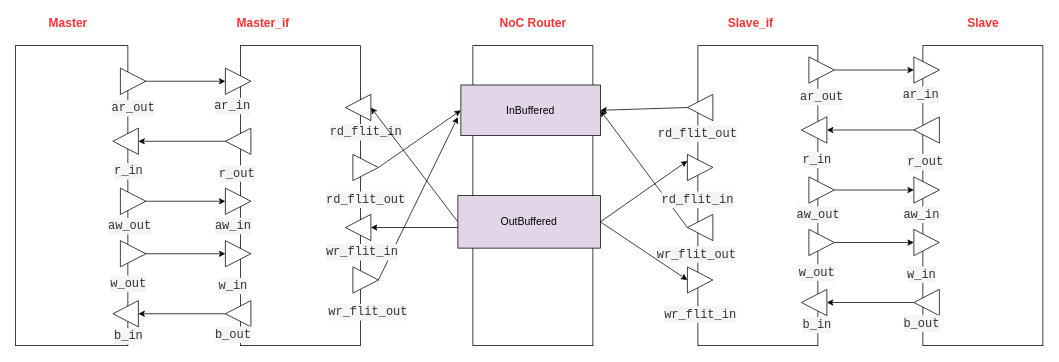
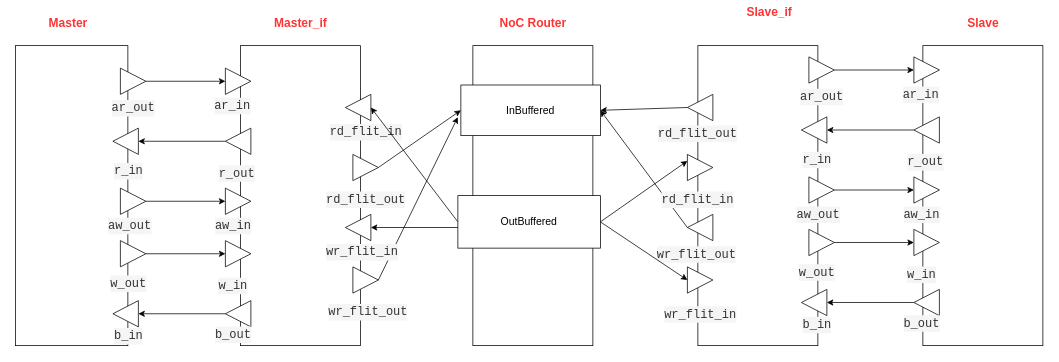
(263, 23) -> (300, 23)
(750, 23) -> (769, 12)
(531, 110) -> (531, 110)
(529, 222) -> (529, 222)
